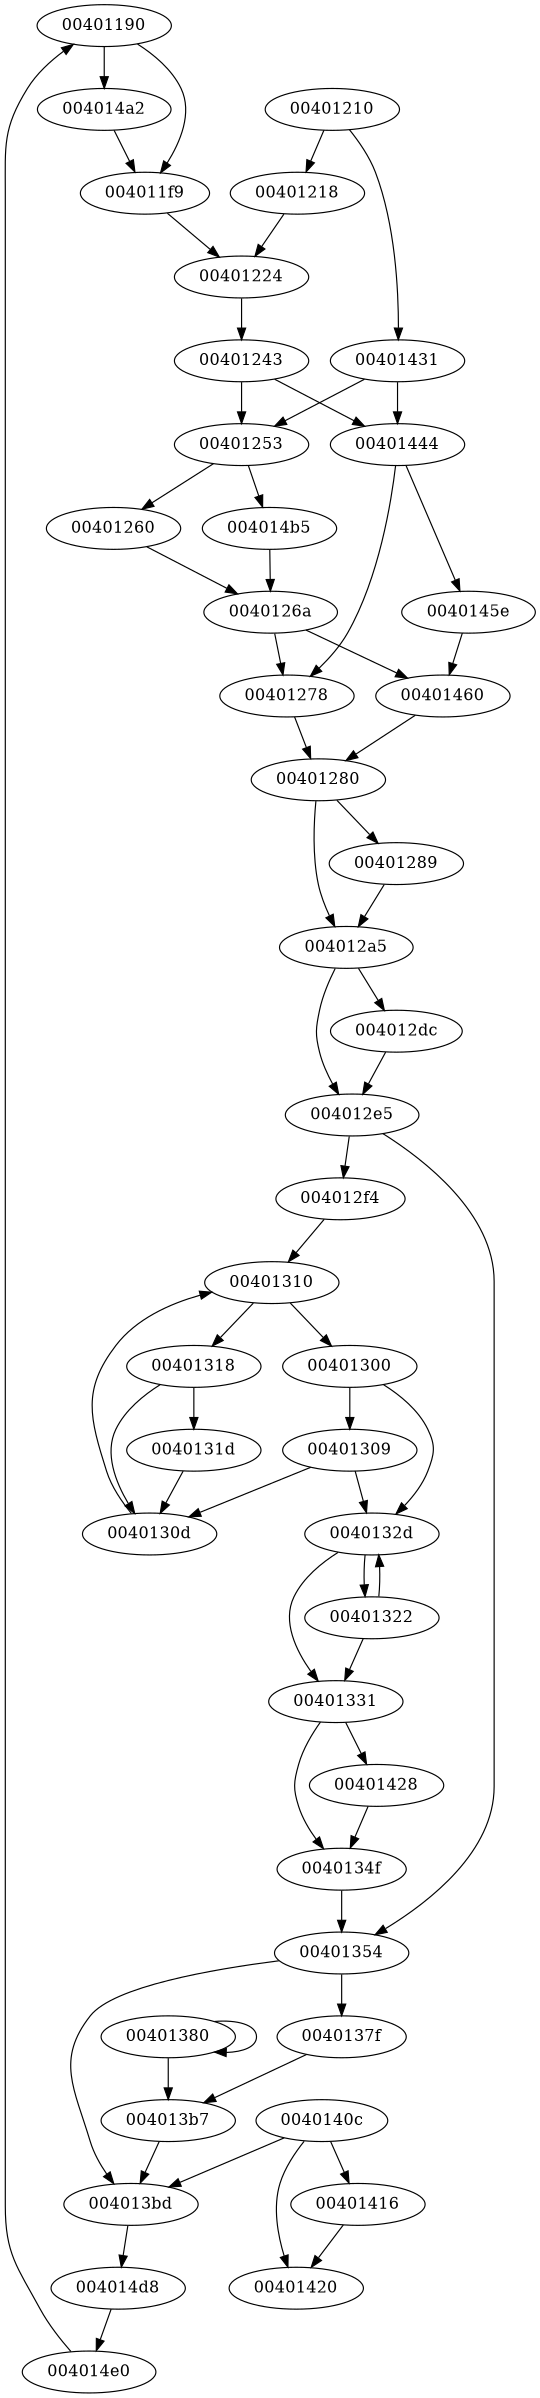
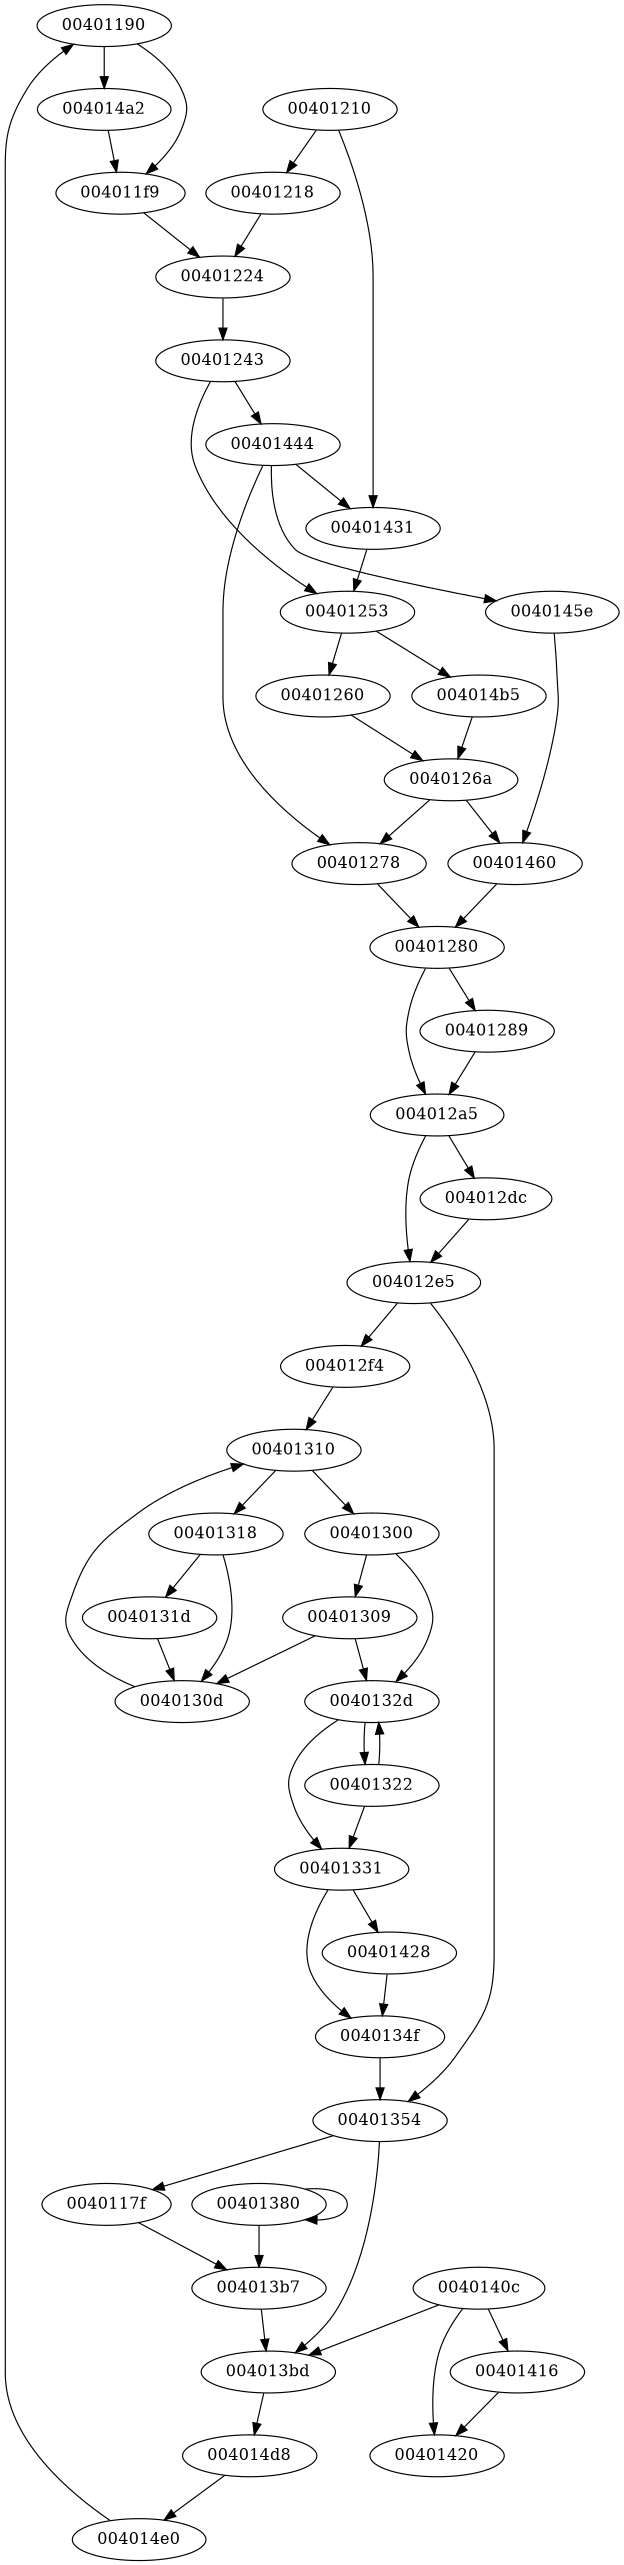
(398, 397) -> (319, 483)
(342, 2037) -> (107, 2204)
